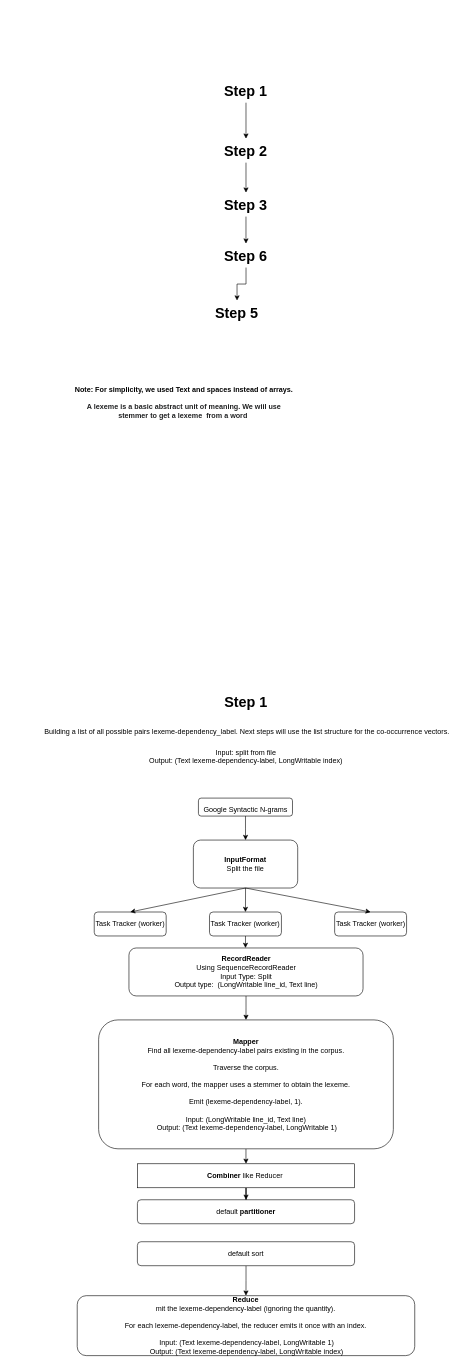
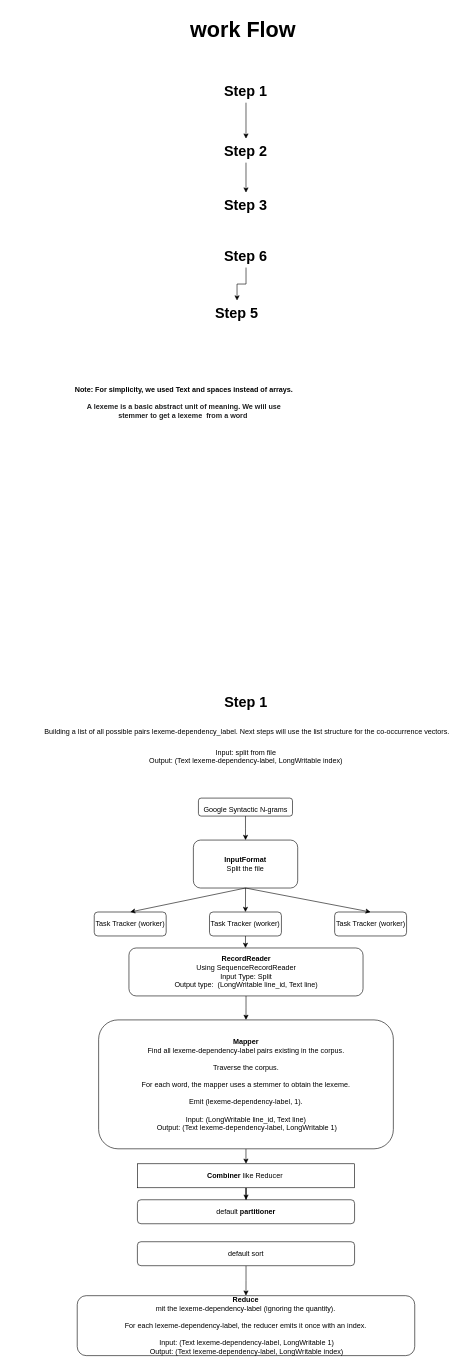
none -> (246, 27)
(246, 238) -> none
